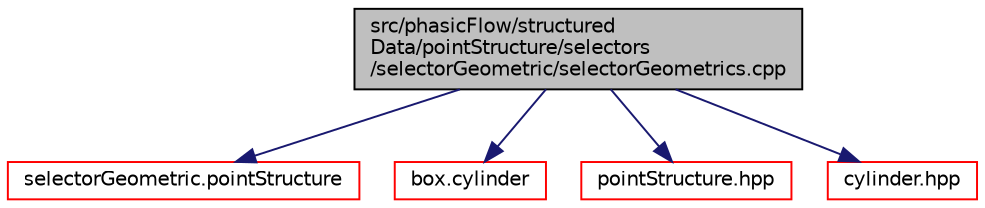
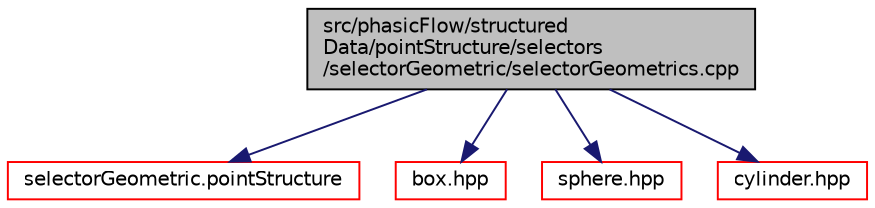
(470, 181) -> (451, 181)
(686, 181) -> (612, 181)
